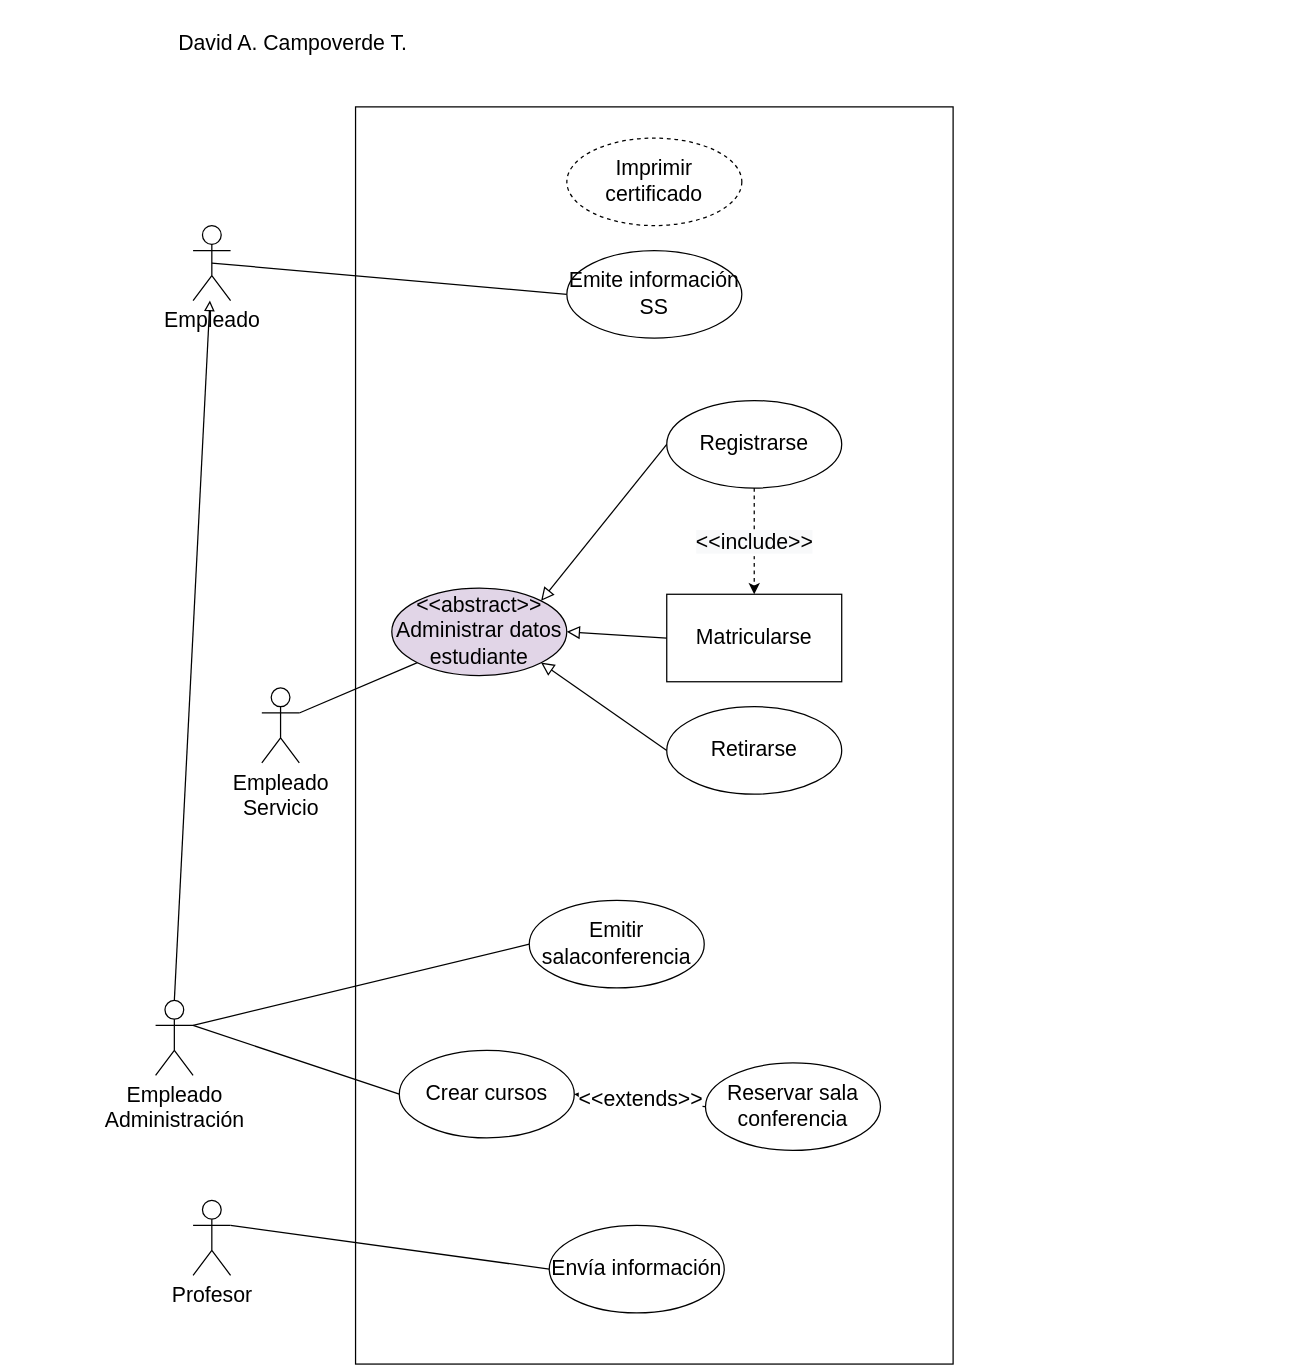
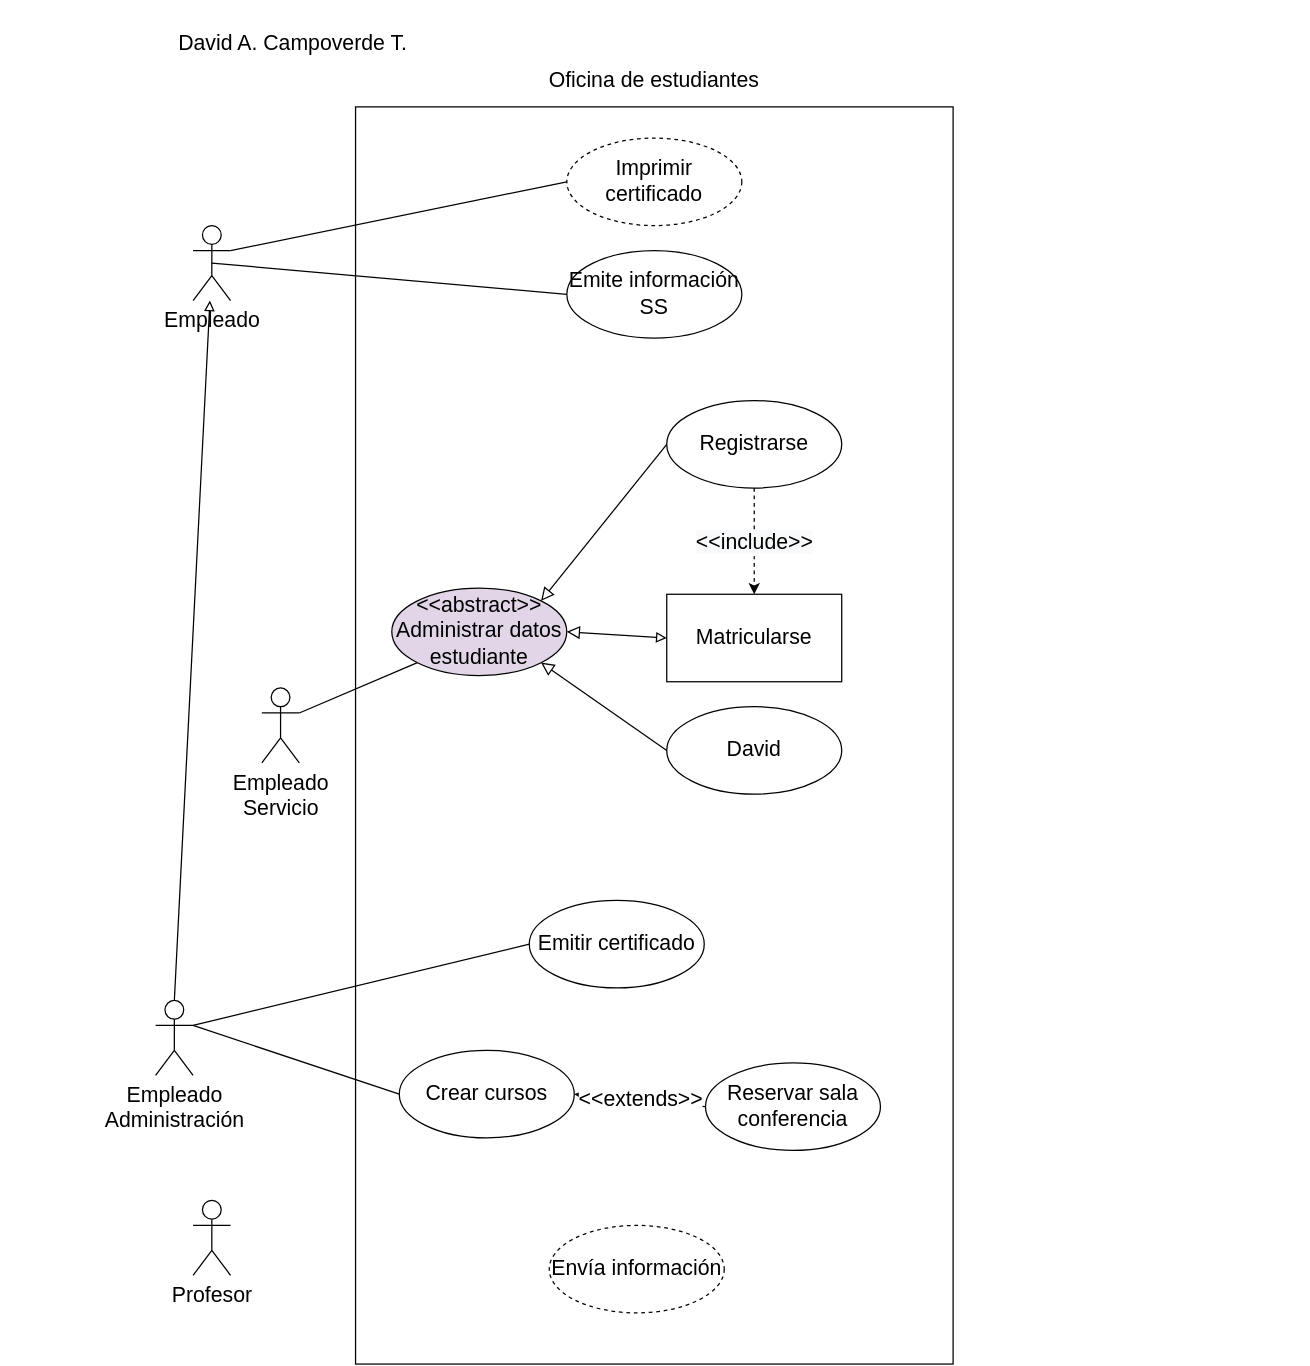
none -> (654, 82)
none -> (399, 216)
(659, 638) -> (655, 637)
(754, 751) -> (754, 751)
(617, 944) -> (617, 944)
(391, 1248) -> none
(637, 1269) -> (637, 1269)
